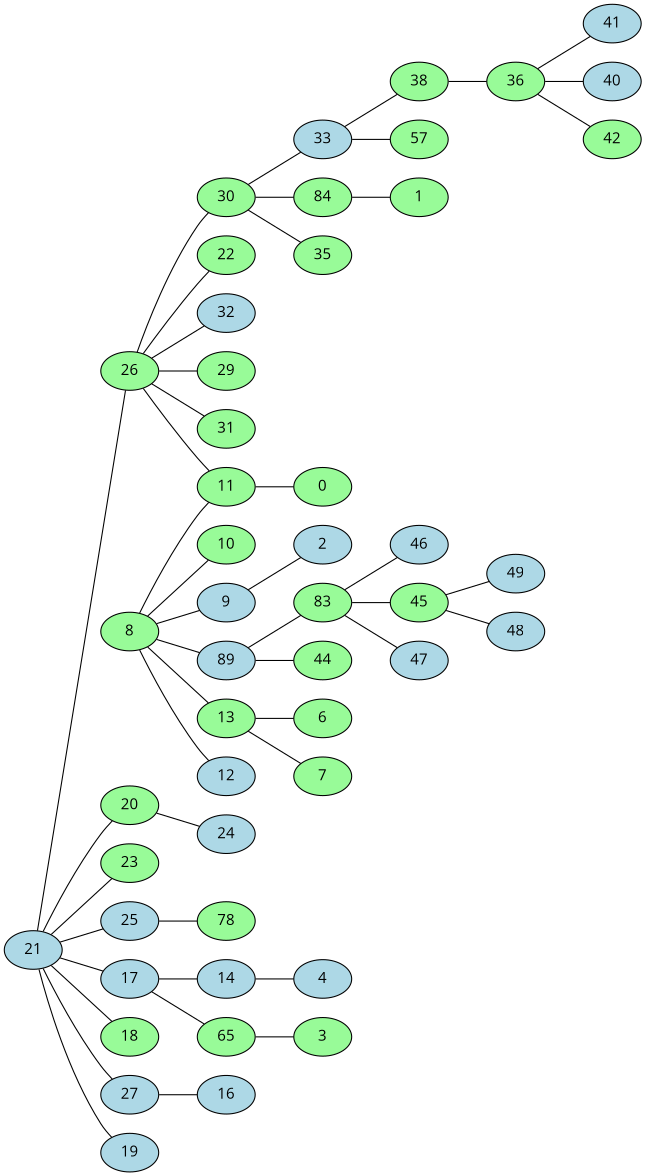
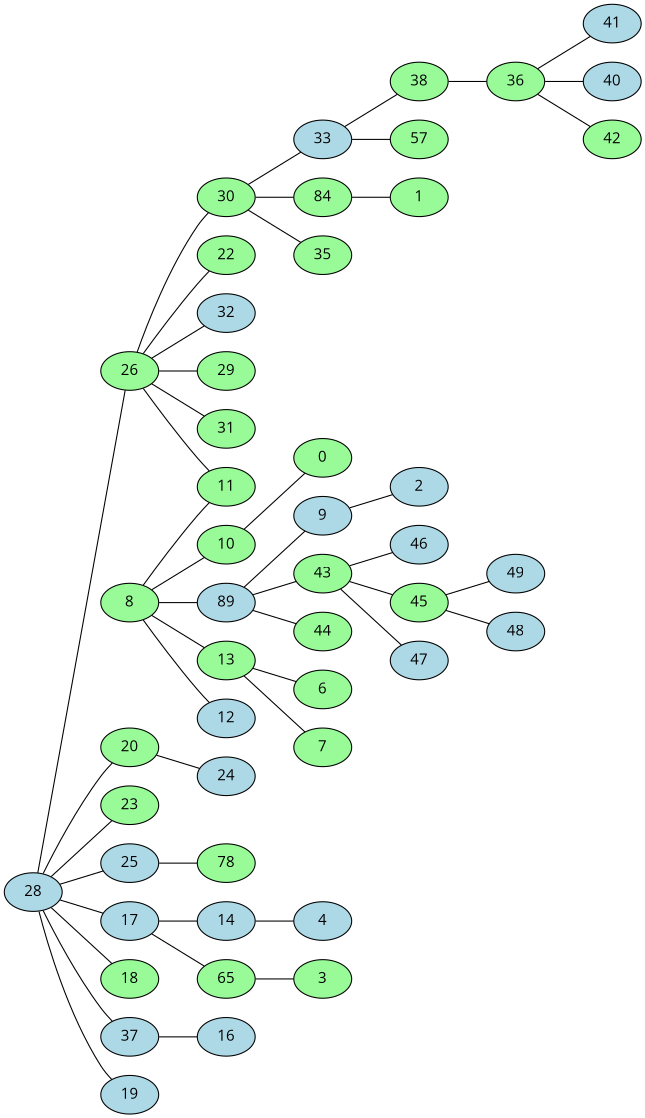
(275, 487) -> (275, 501)
(323, 603) -> (323, 574)
(178, 617) -> (275, 559)
(33, 950) -> (33, 892)
(130, 1095) -> (130, 1037)
